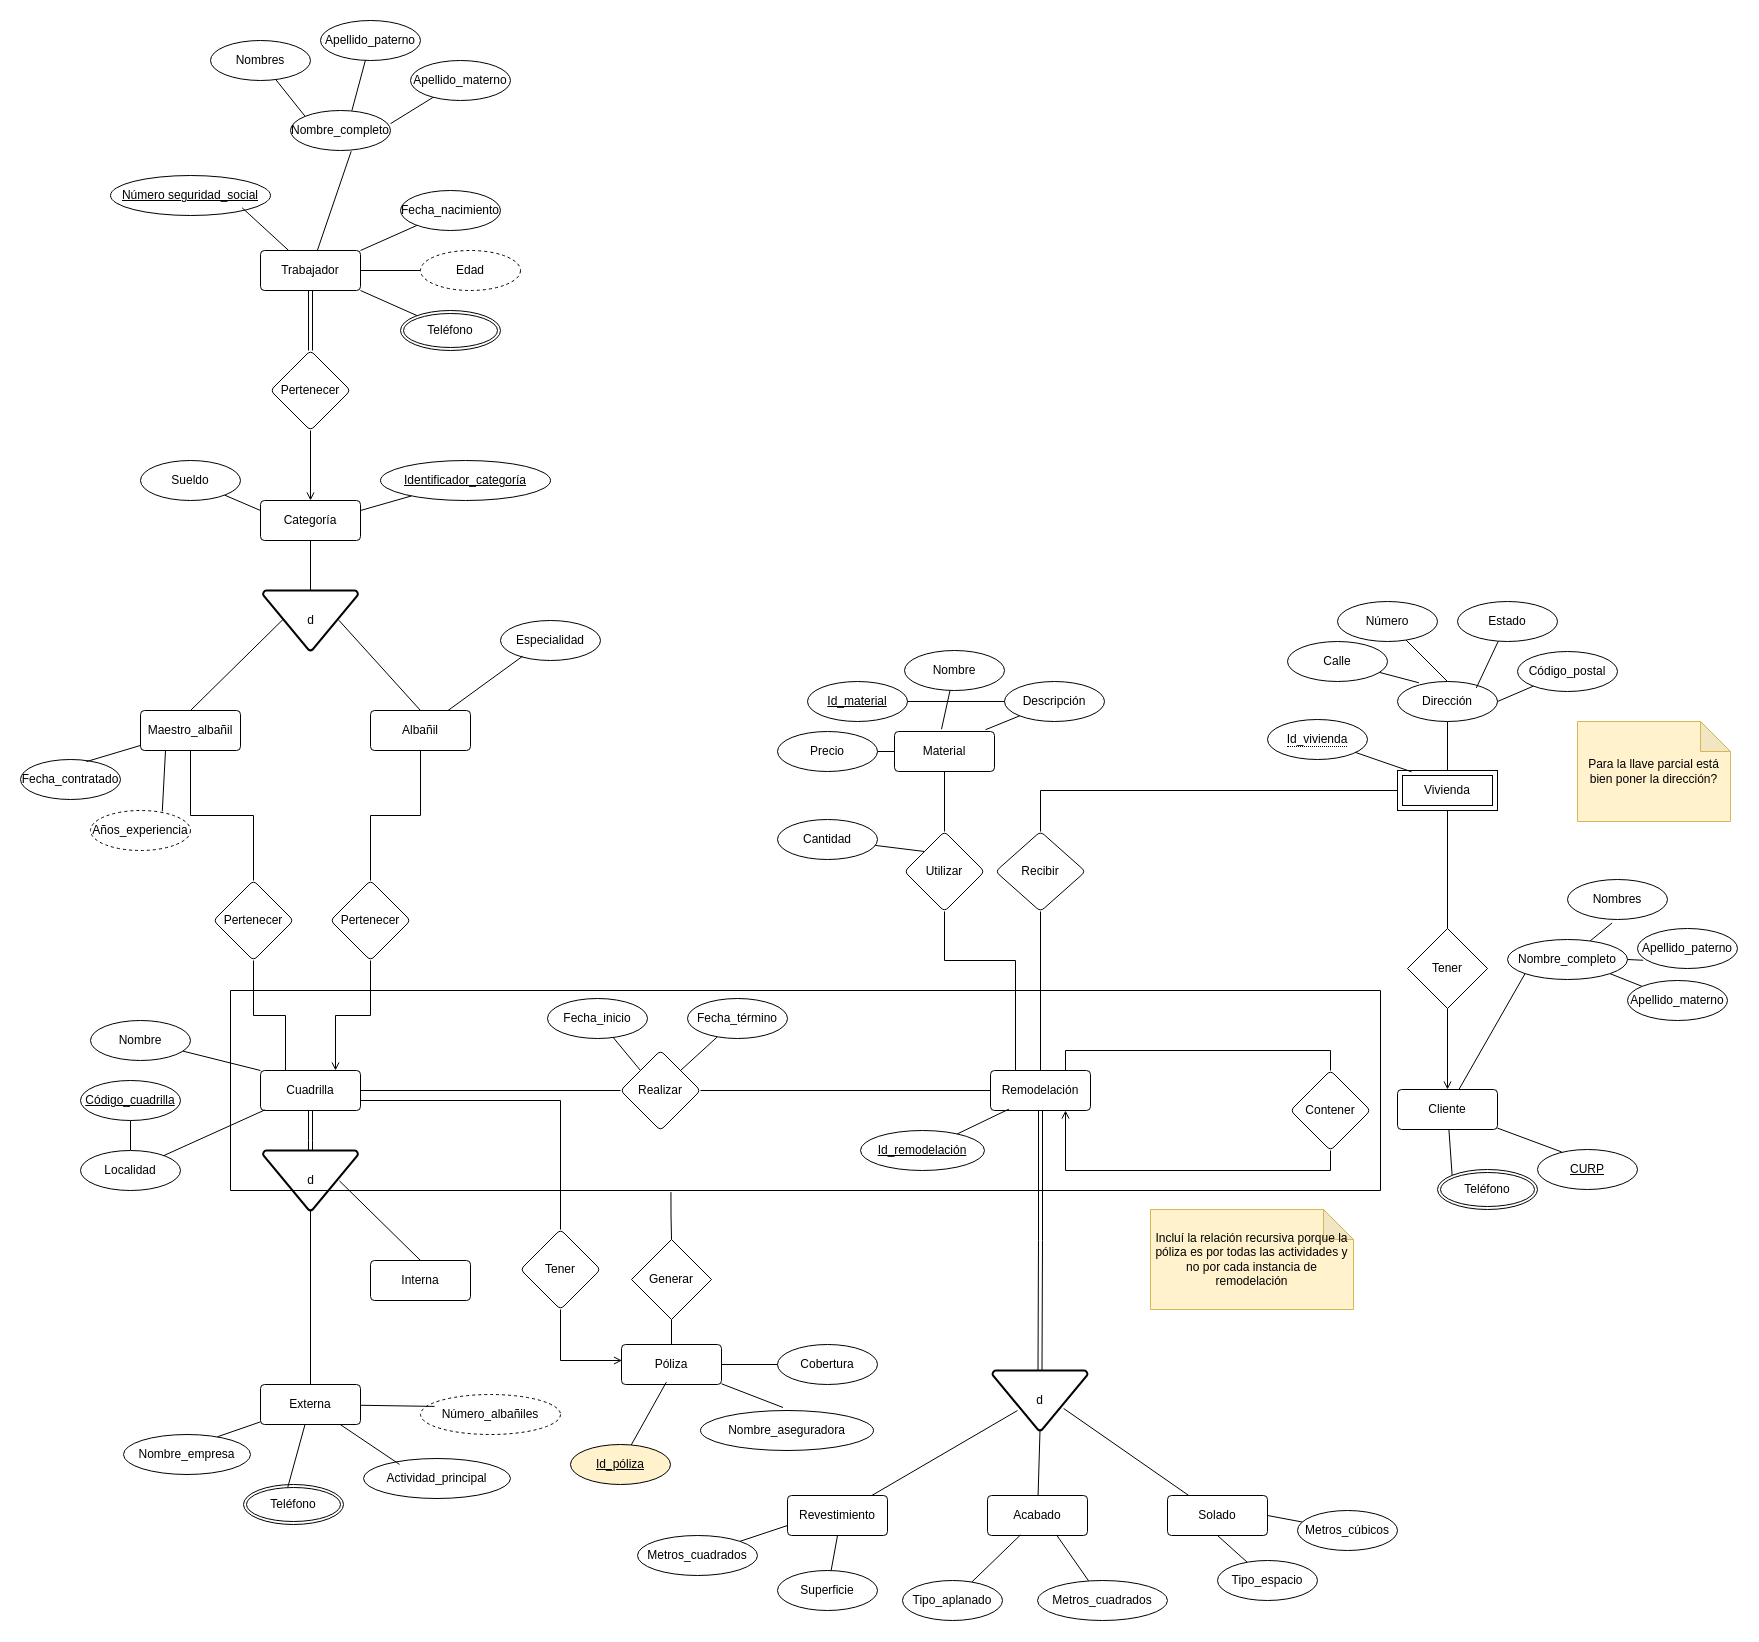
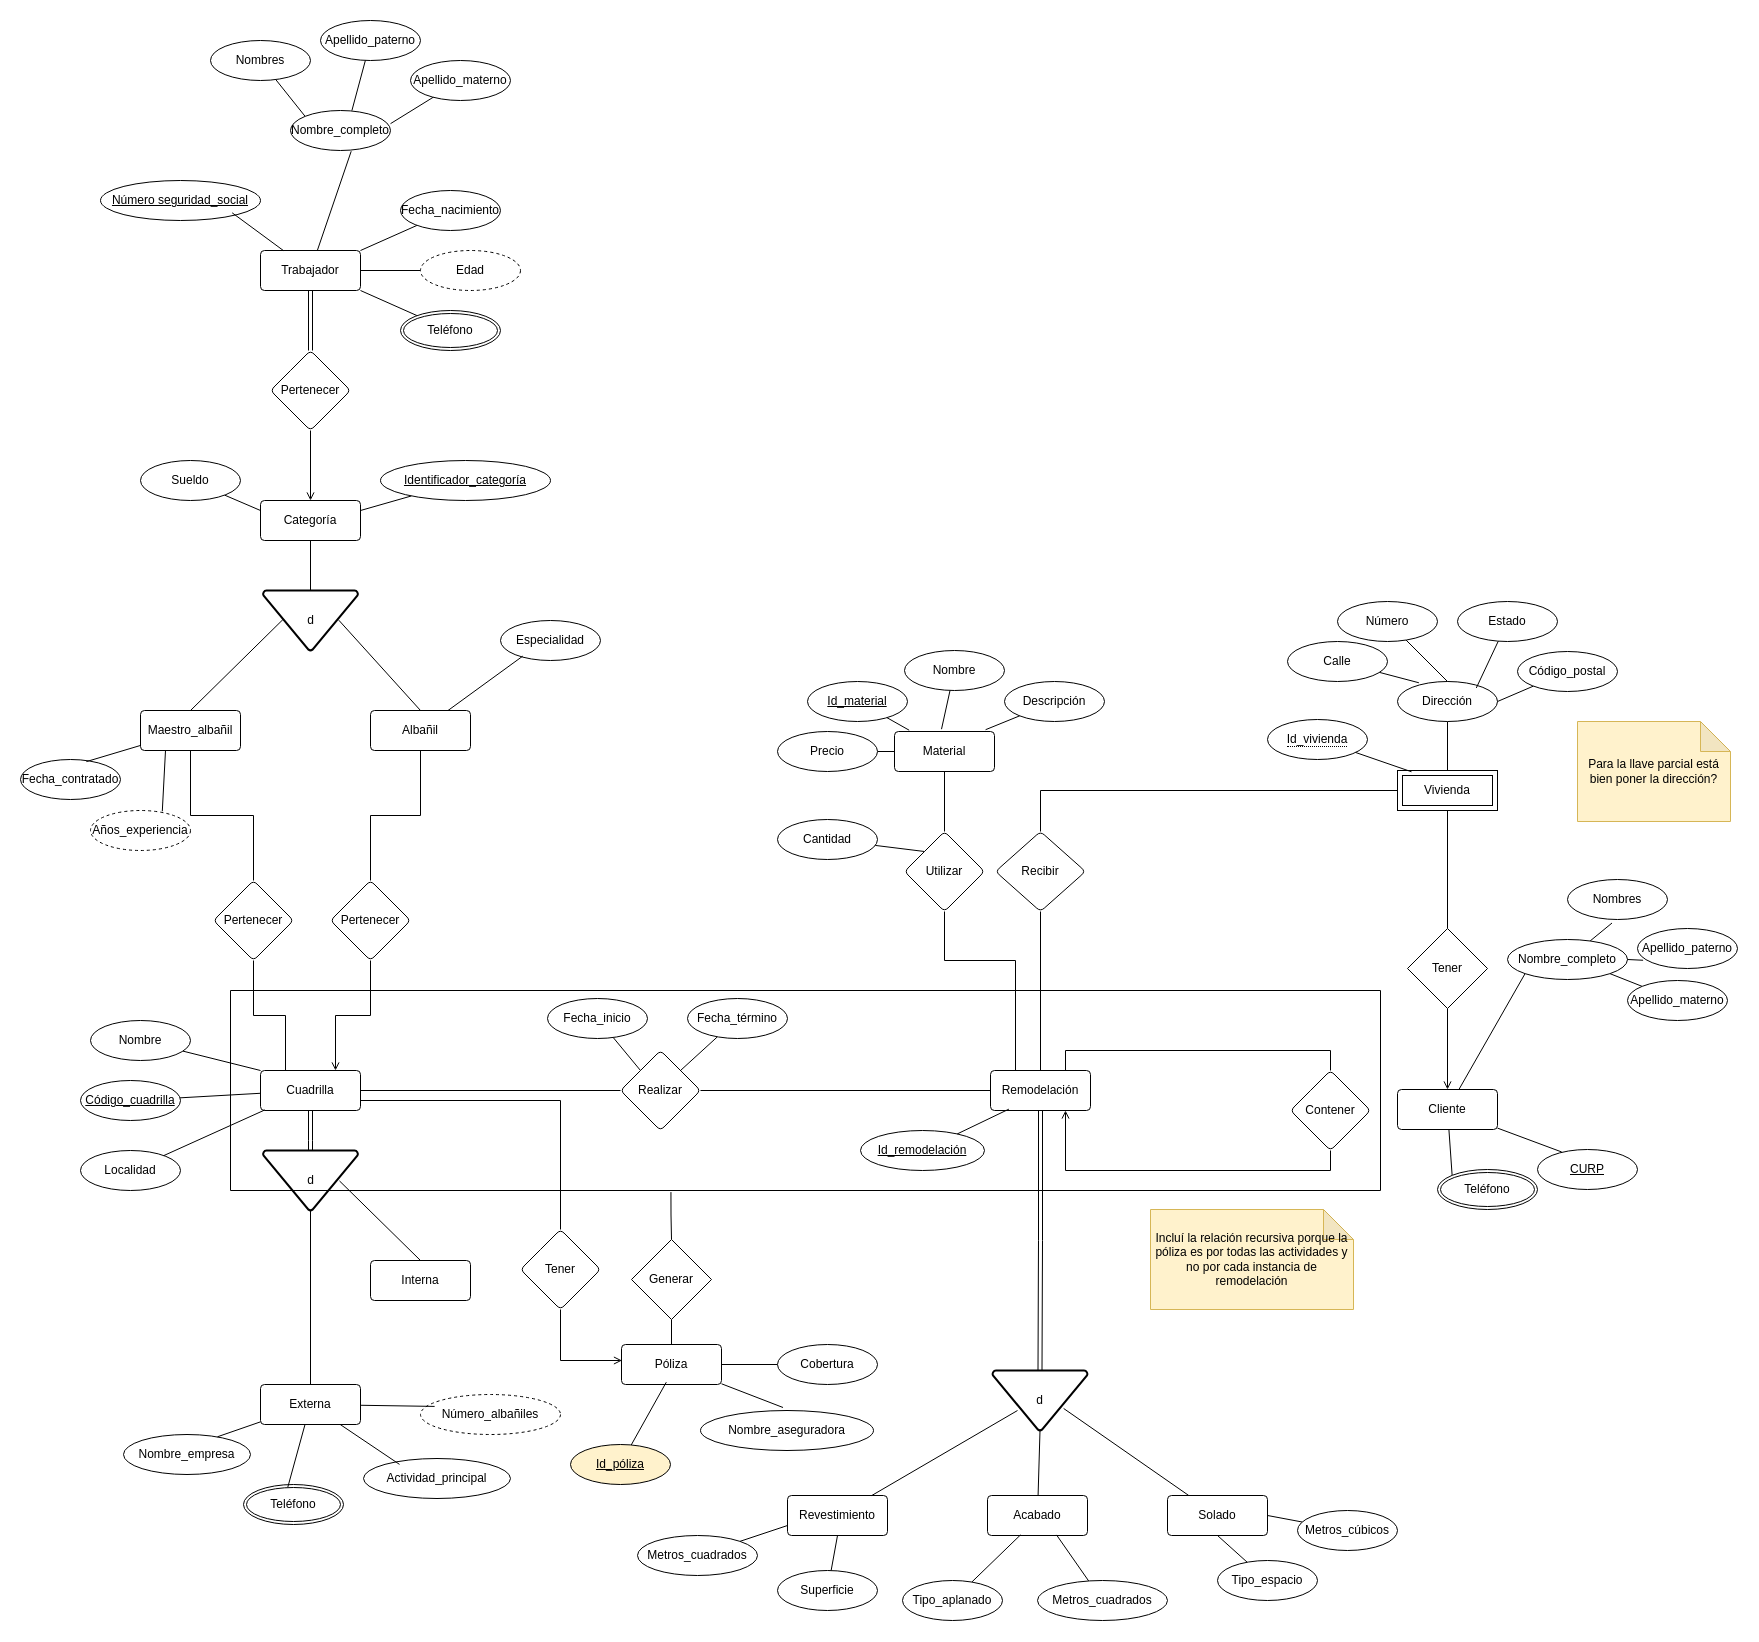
(191, 196) -> (181, 201)
(956, 702) -> (898, 724)
(131, 1136) -> (220, 1096)
